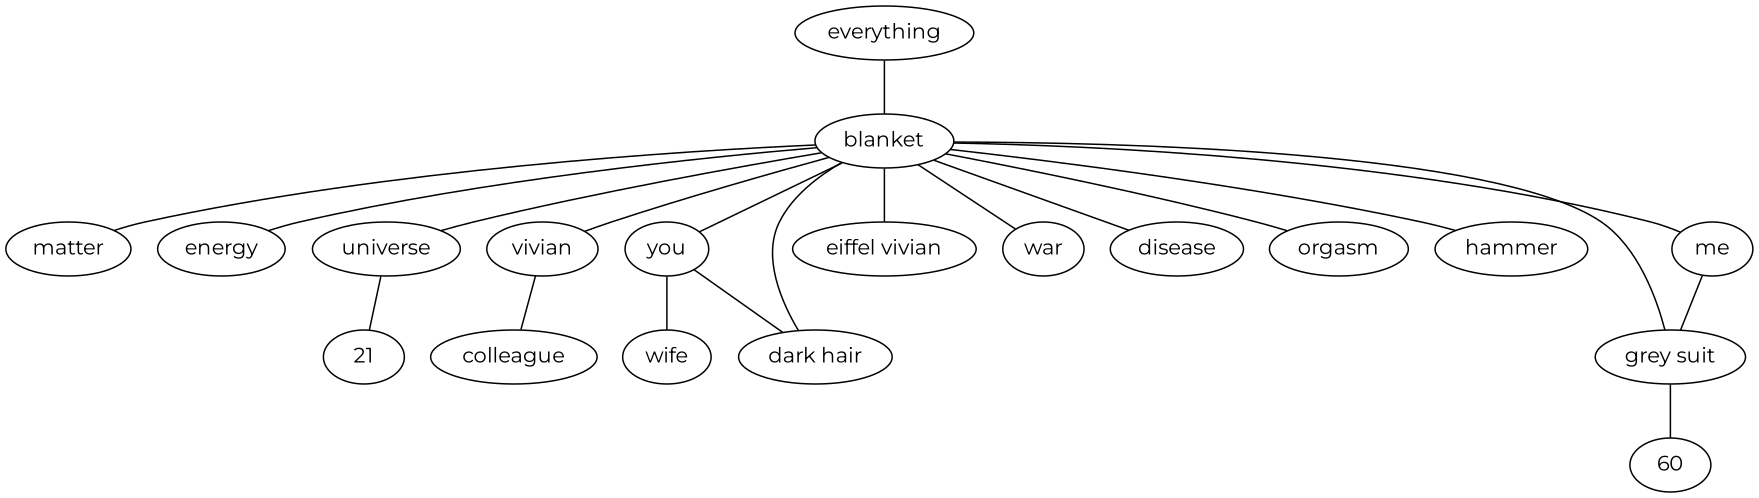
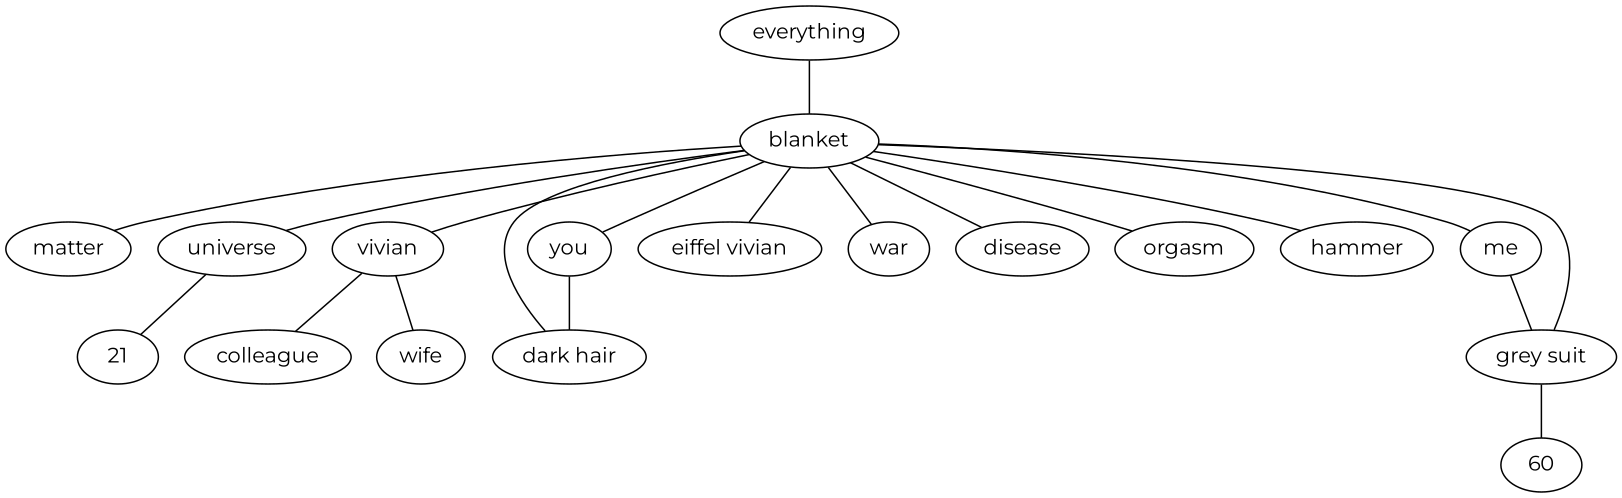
(221, 249) -> none
(667, 303) -> (404, 303)
